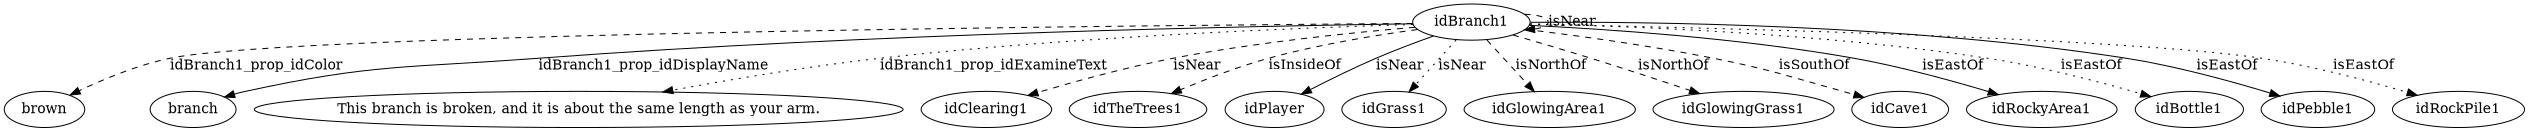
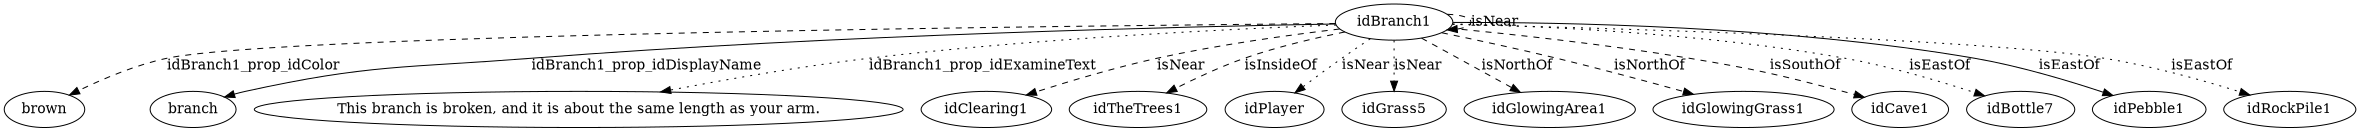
(1371, 60) -> (1336, 62)
(1394, 109) -> (1394, 109)
(2042, 109) -> none
(2189, 109) -> (2021, 109)
